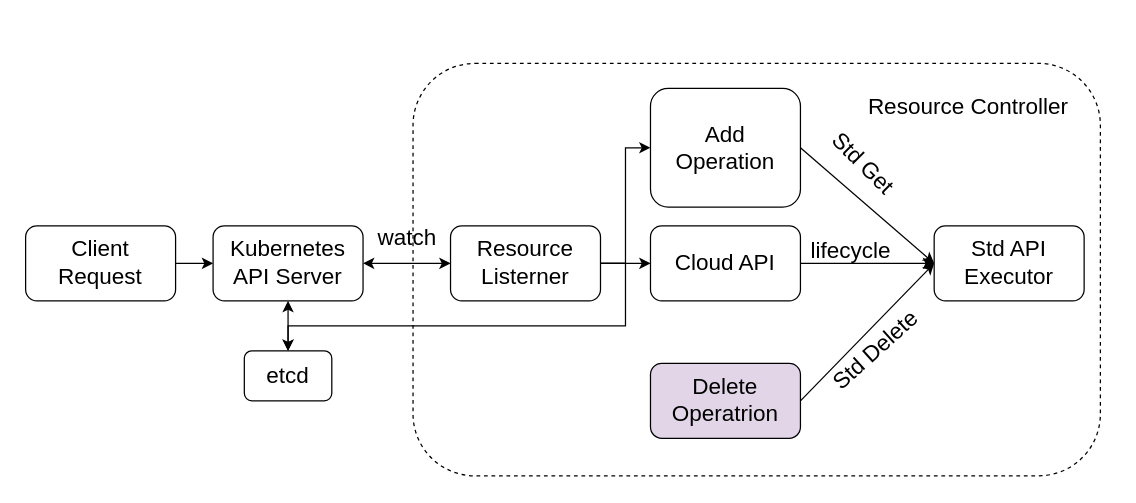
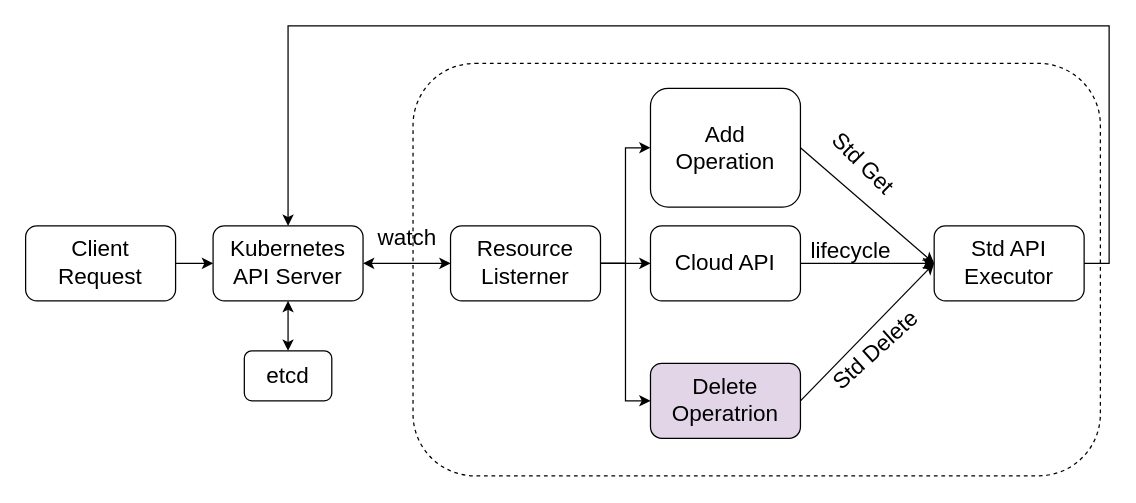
none -> (734, 26)
(969, 107) -> none
(459, 326) -> (626, 371)
